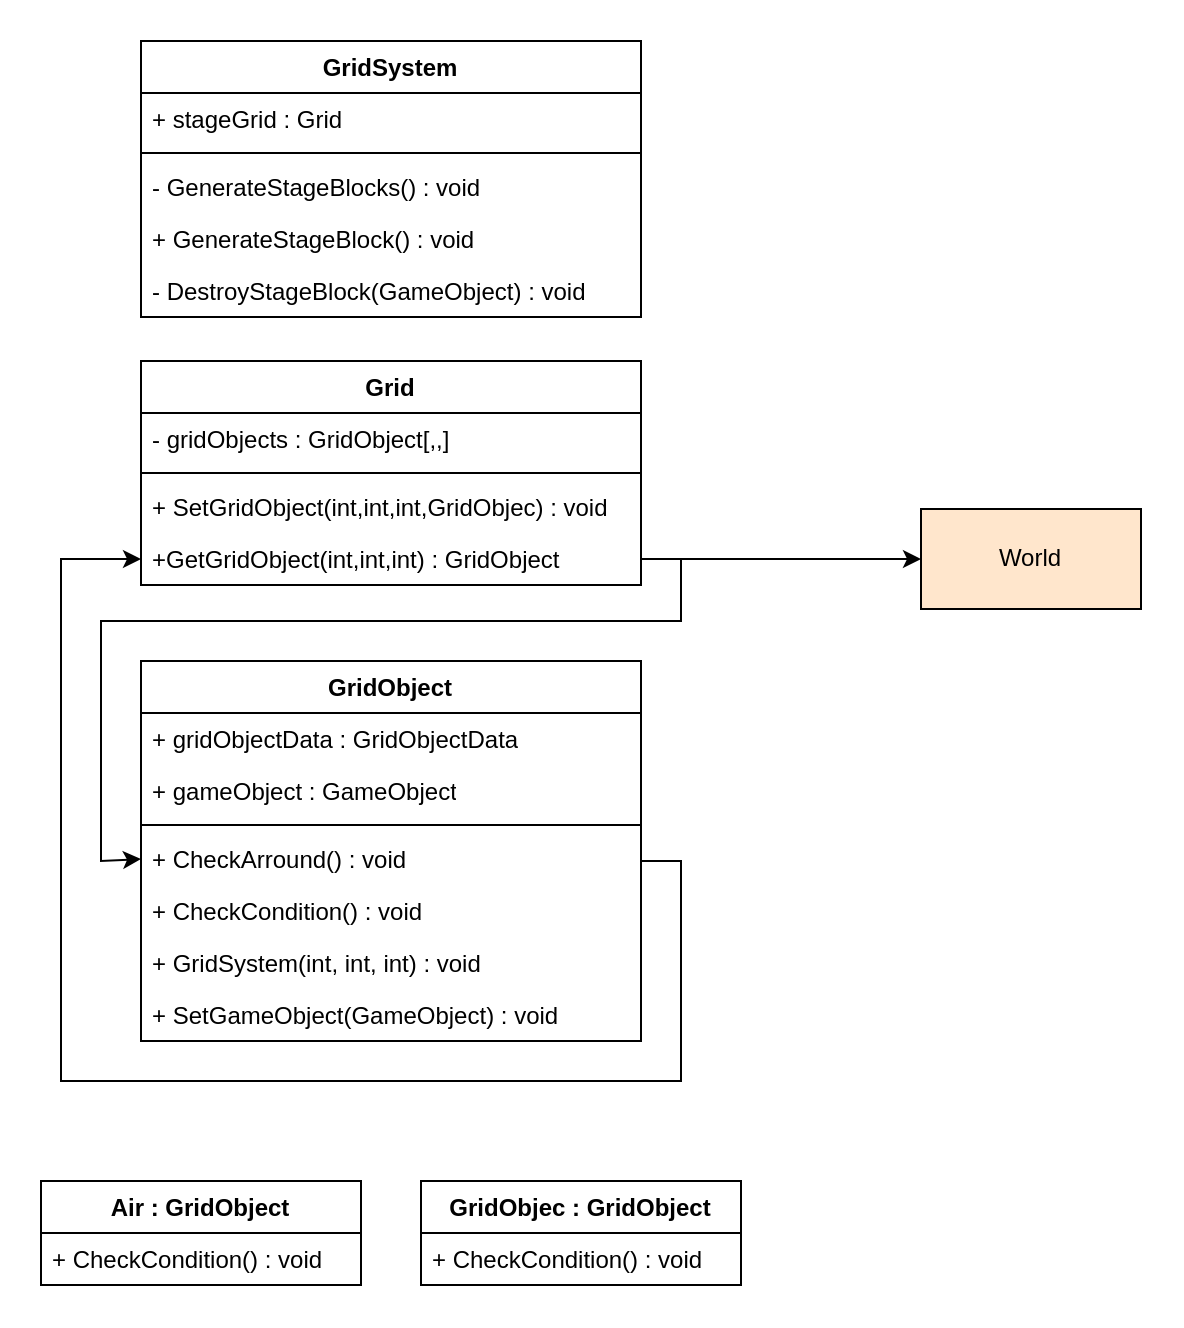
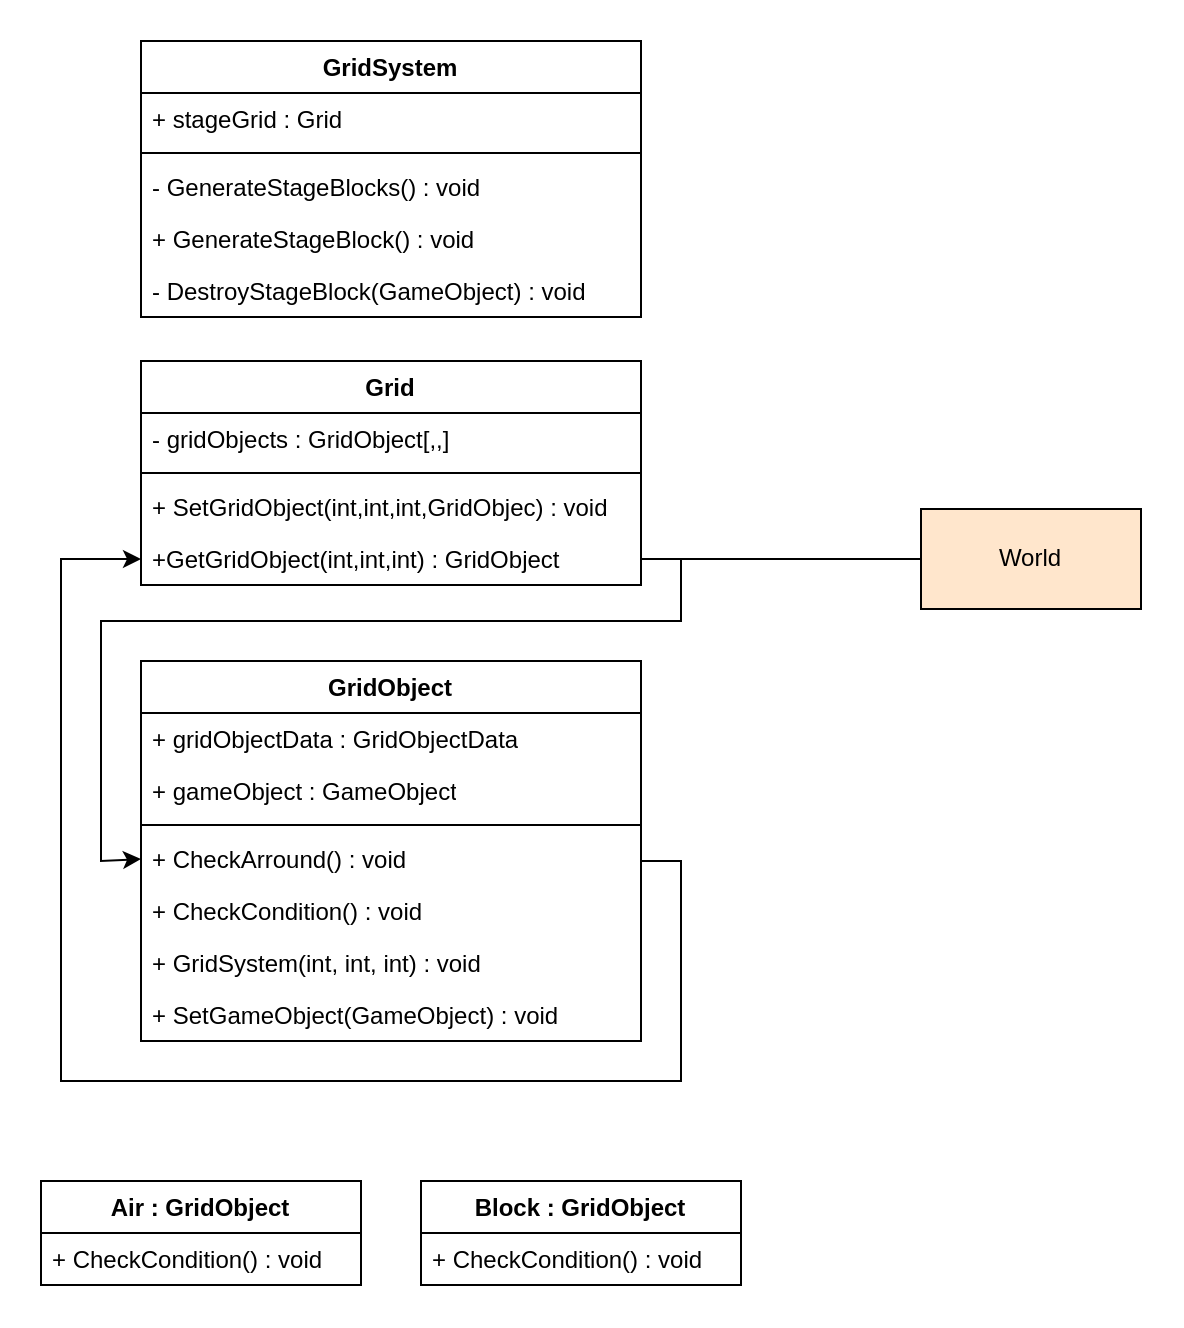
(906, 559) -> (911, 559)
(581, 1209) -> (581, 1209)
